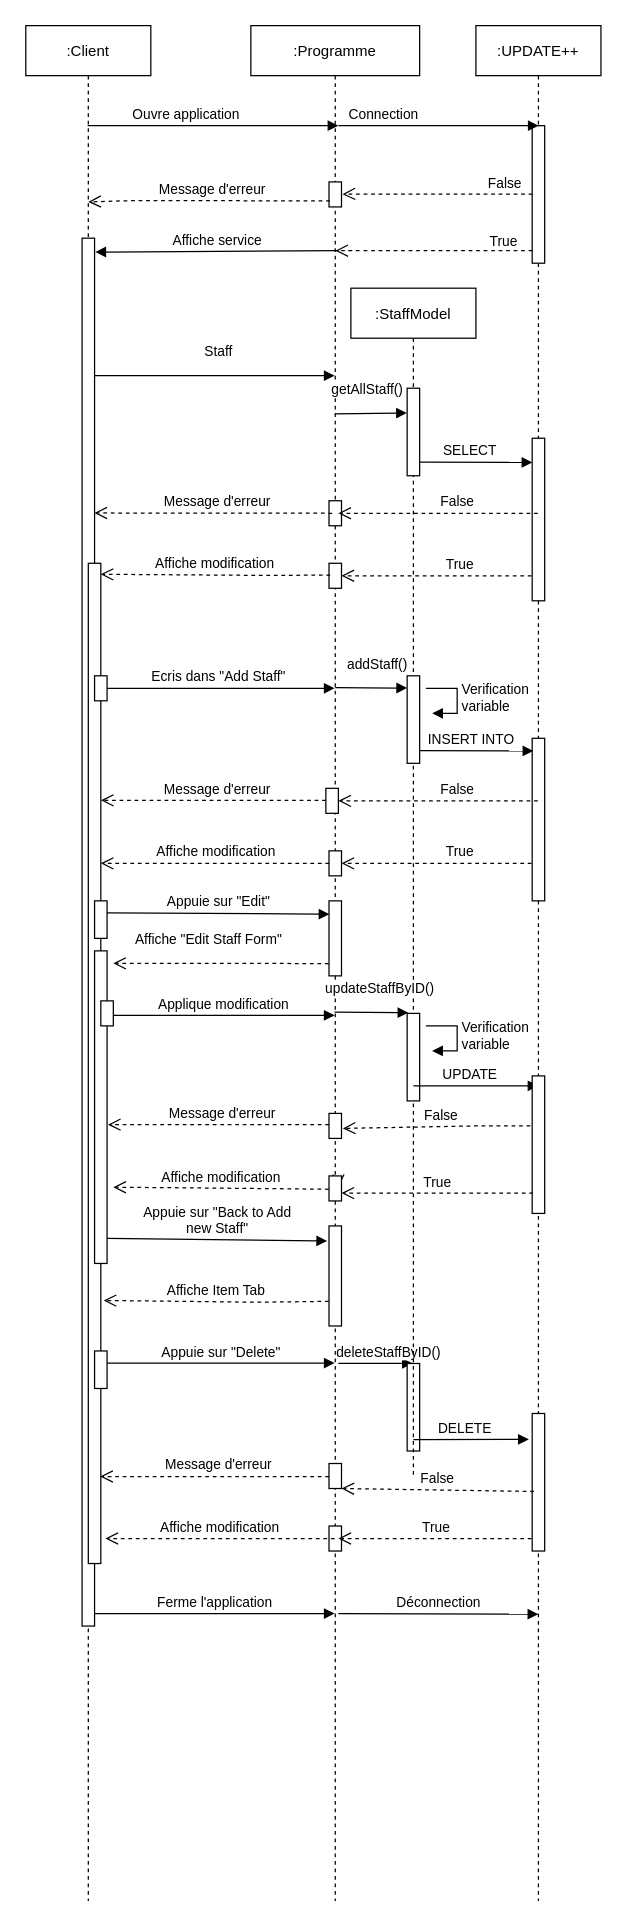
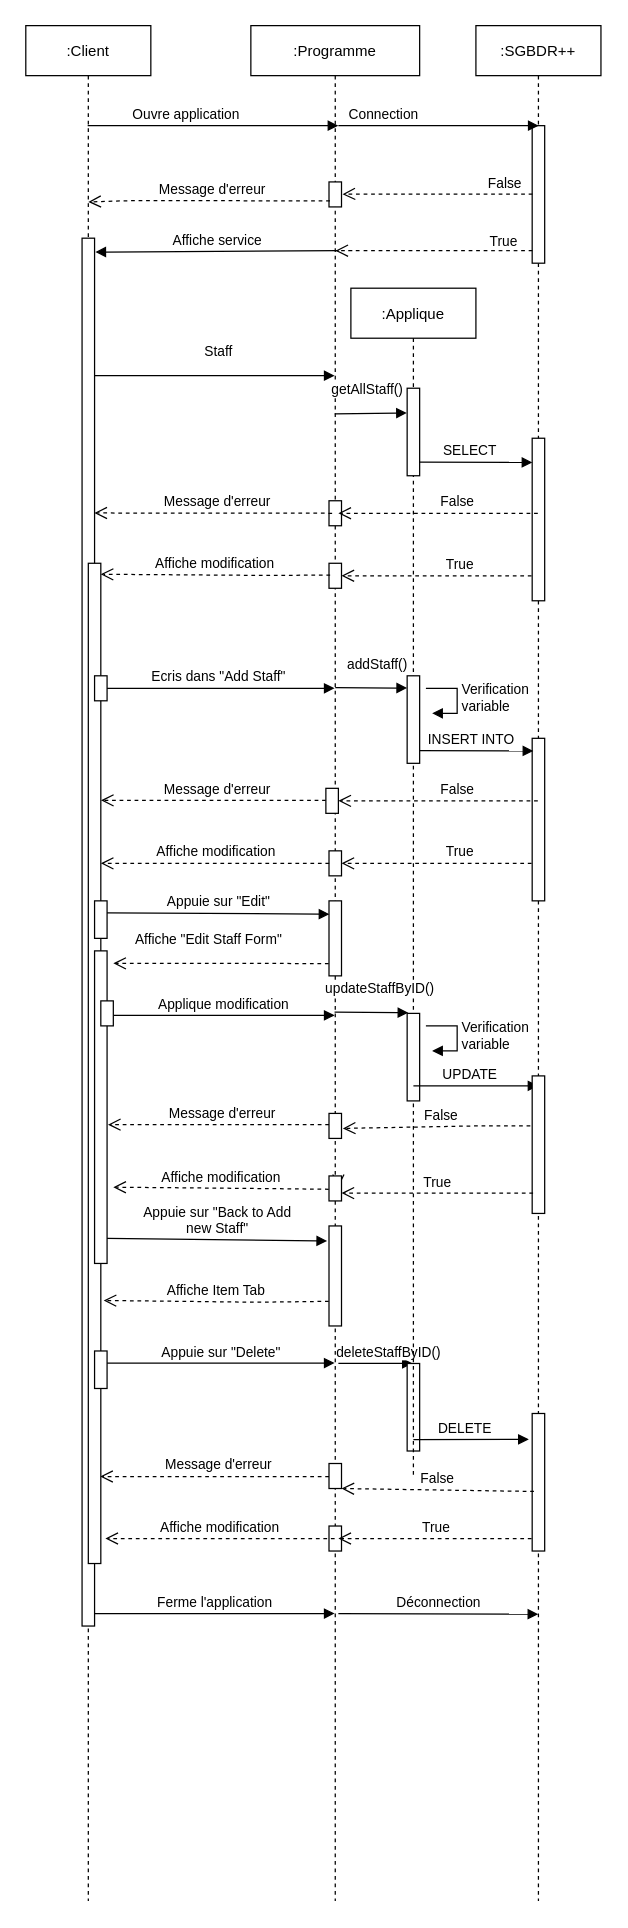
(538, 51) -> (538, 51)
(413, 314) -> (413, 314)
